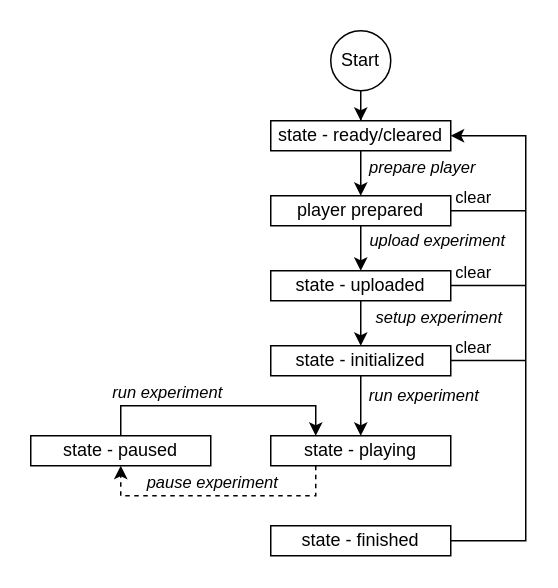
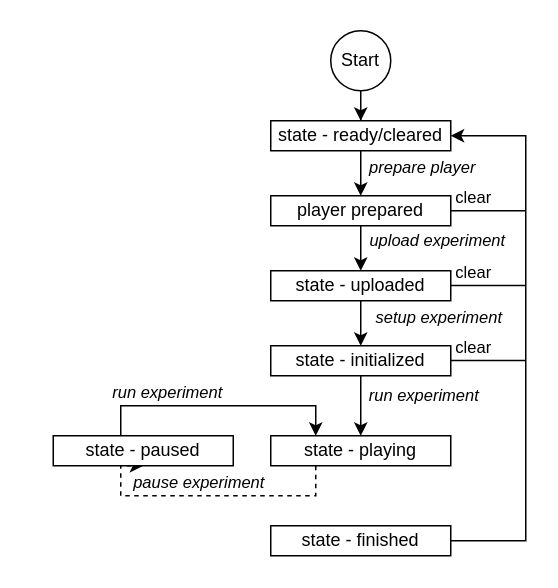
(121, 451) -> (143, 451)
